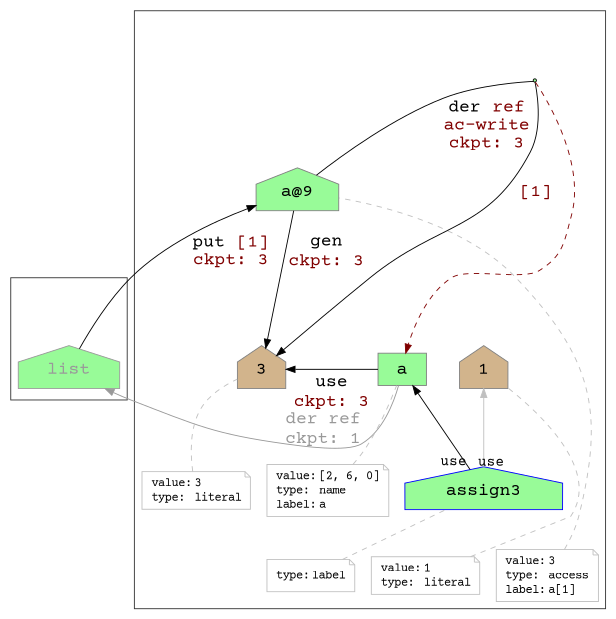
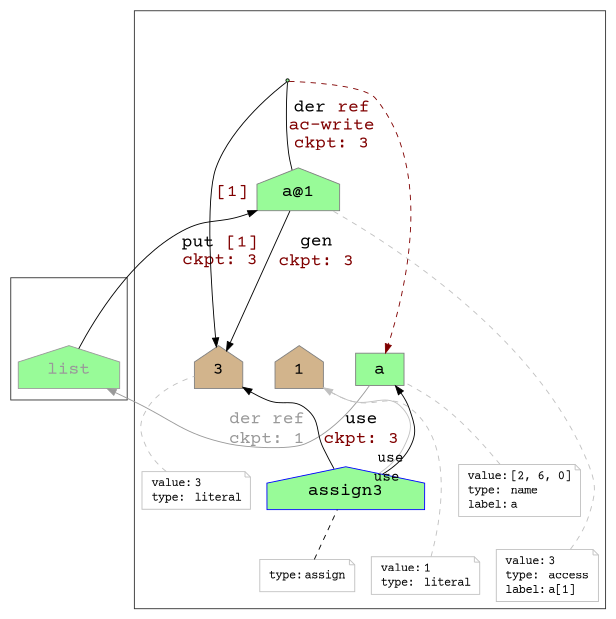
(297, 192) -> (298, 192)
(337, 369) -> (309, 412)
(394, 535) -> (326, 535)
(329, 575) -> (325, 575)
